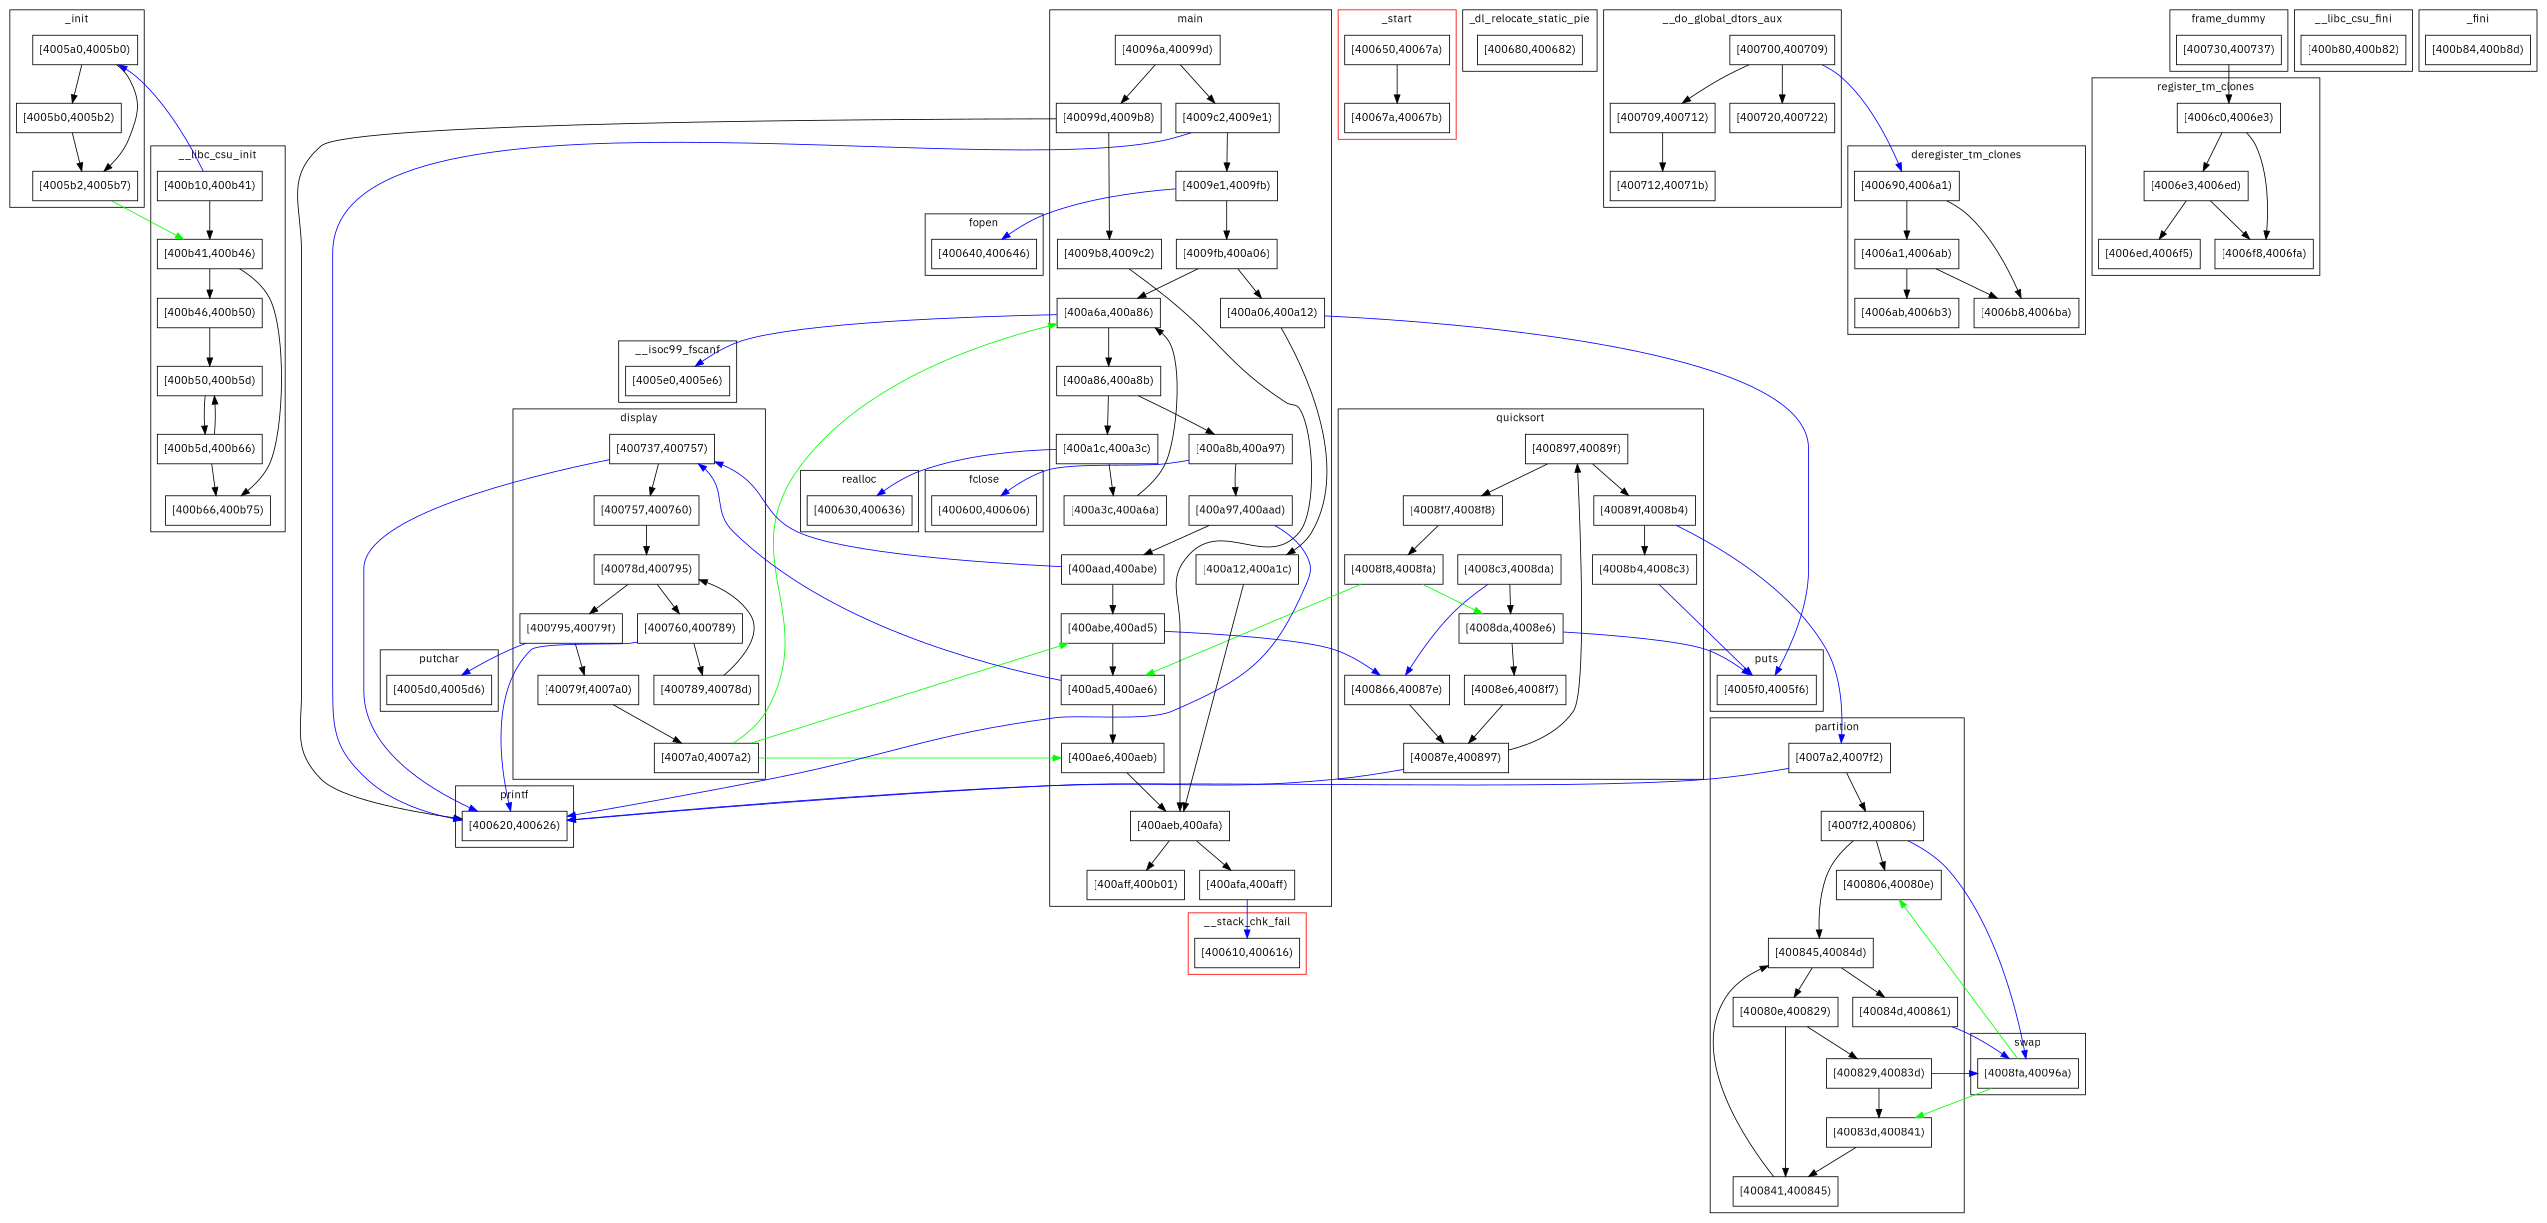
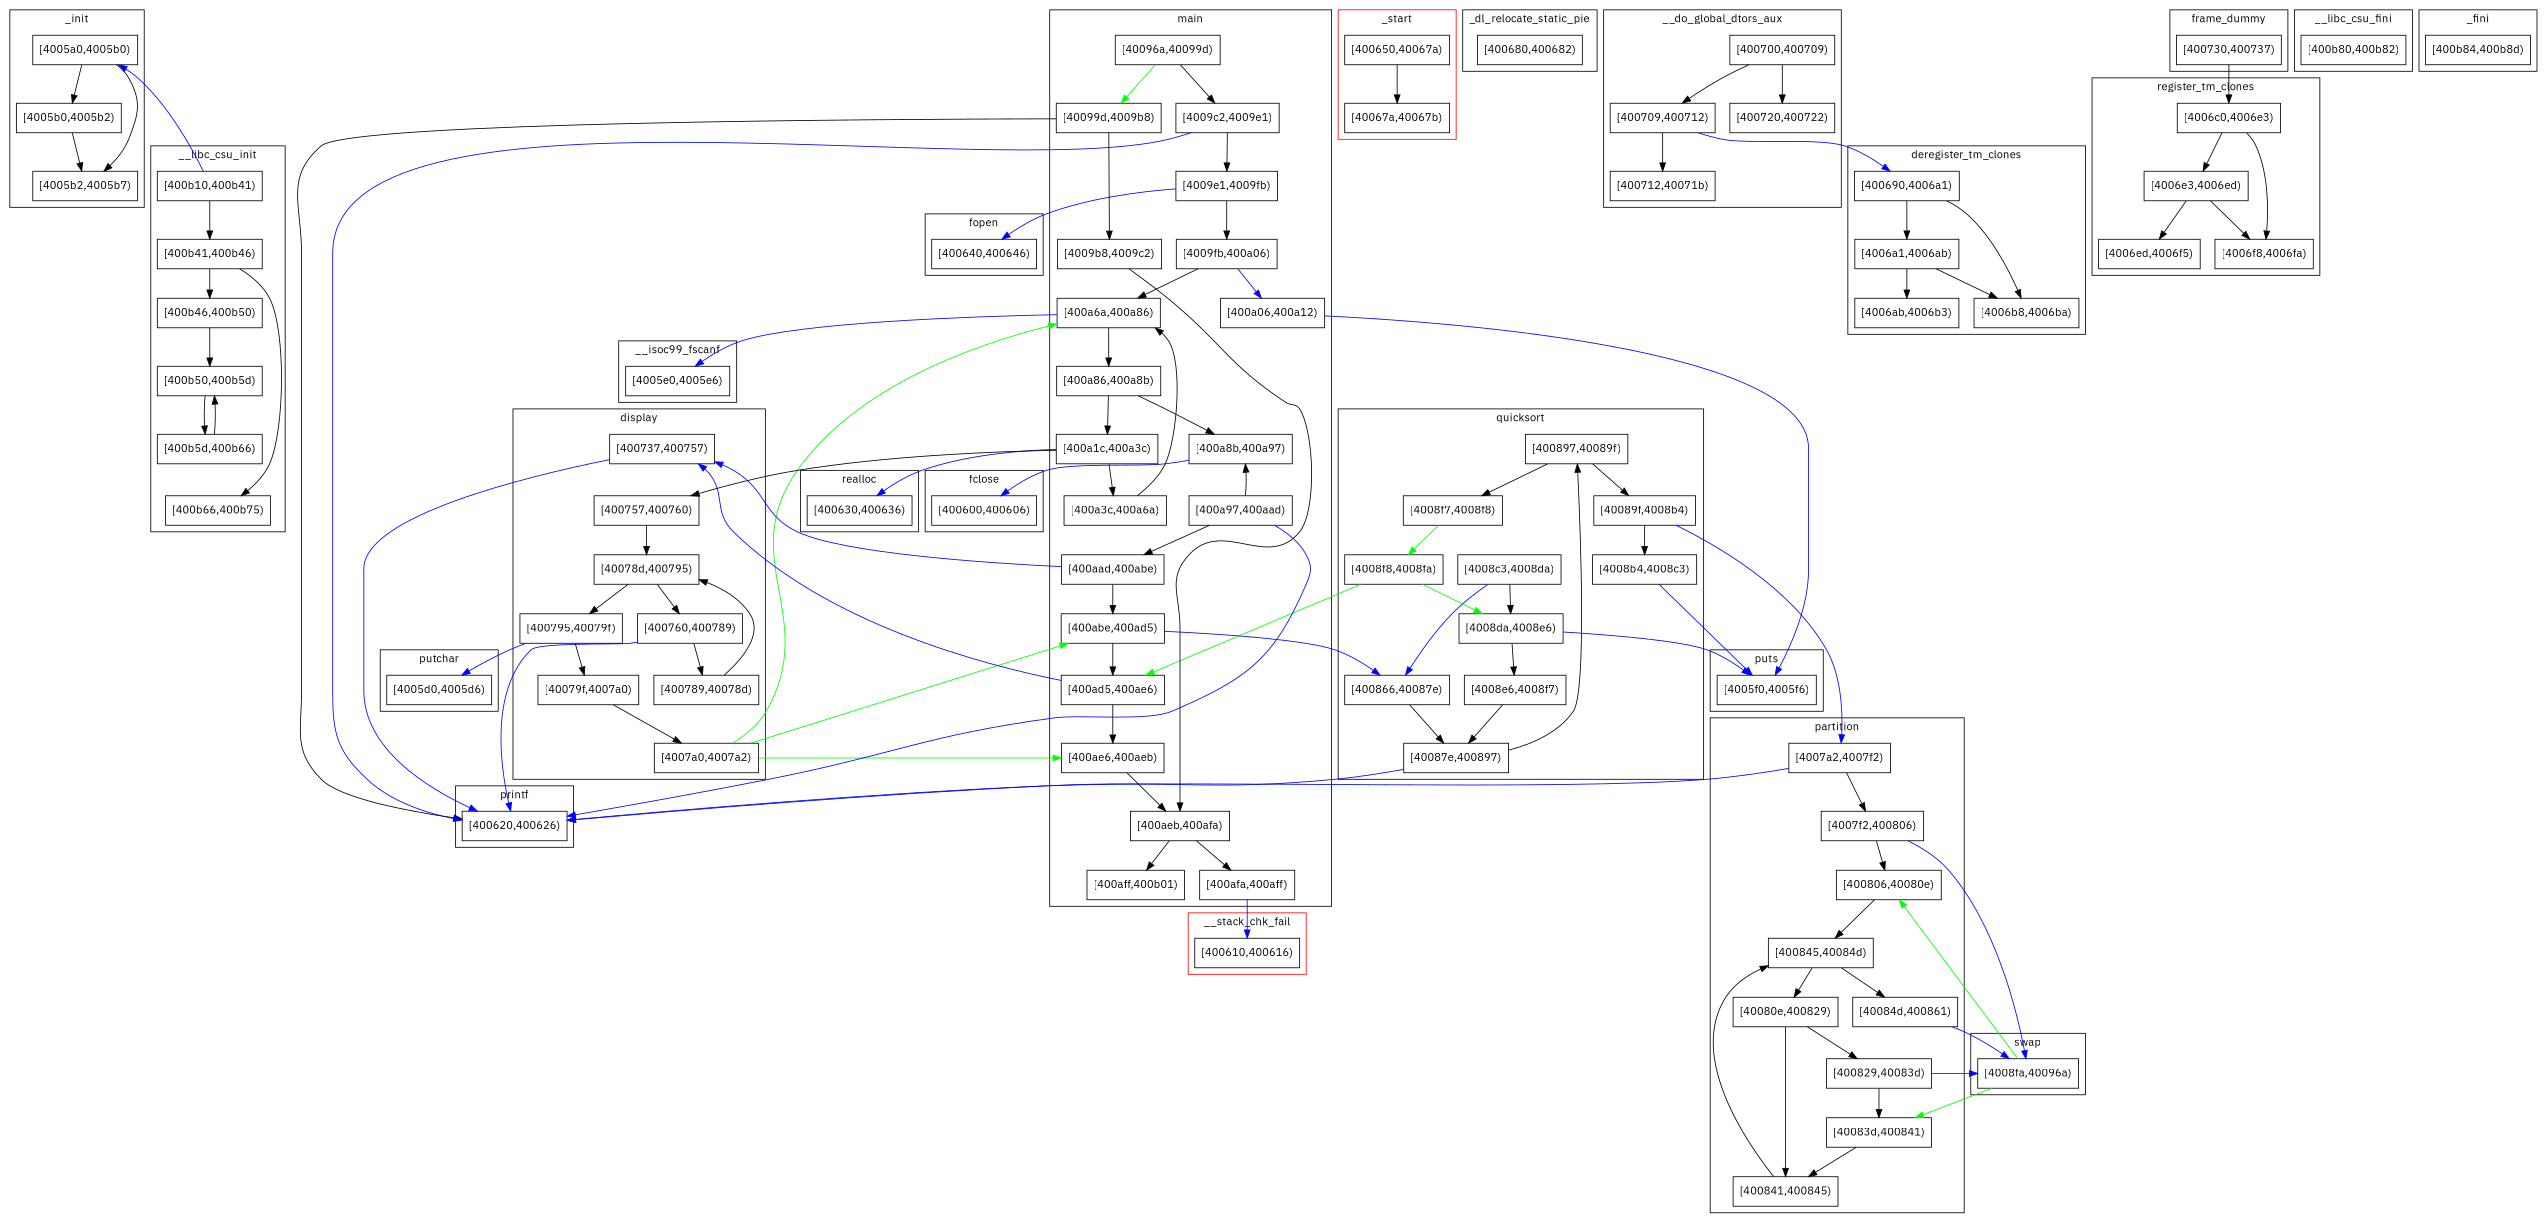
(1141, 81) -> (1141, 81)
(1868, 108) -> (1793, 141)
(144, 218) -> none
(1247, 280) -> (1247, 280)
(213, 476) -> none
(655, 476) -> (876, 460)
(1235, 476) -> (1246, 484)
(1426, 537) -> (1426, 537)
(1247, 570) -> none
(1825, 881) -> (1858, 916)
